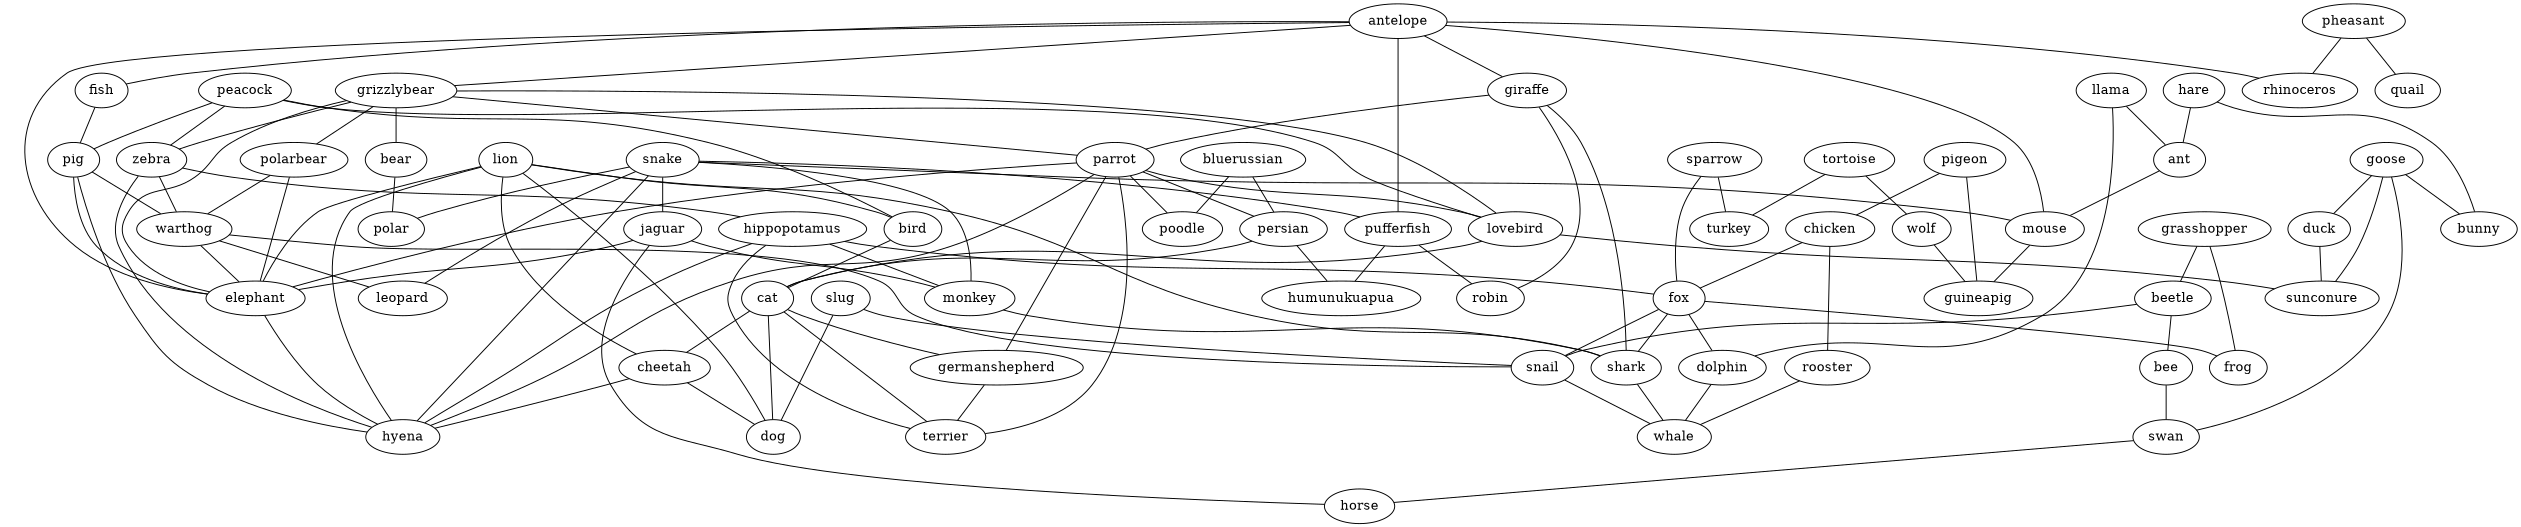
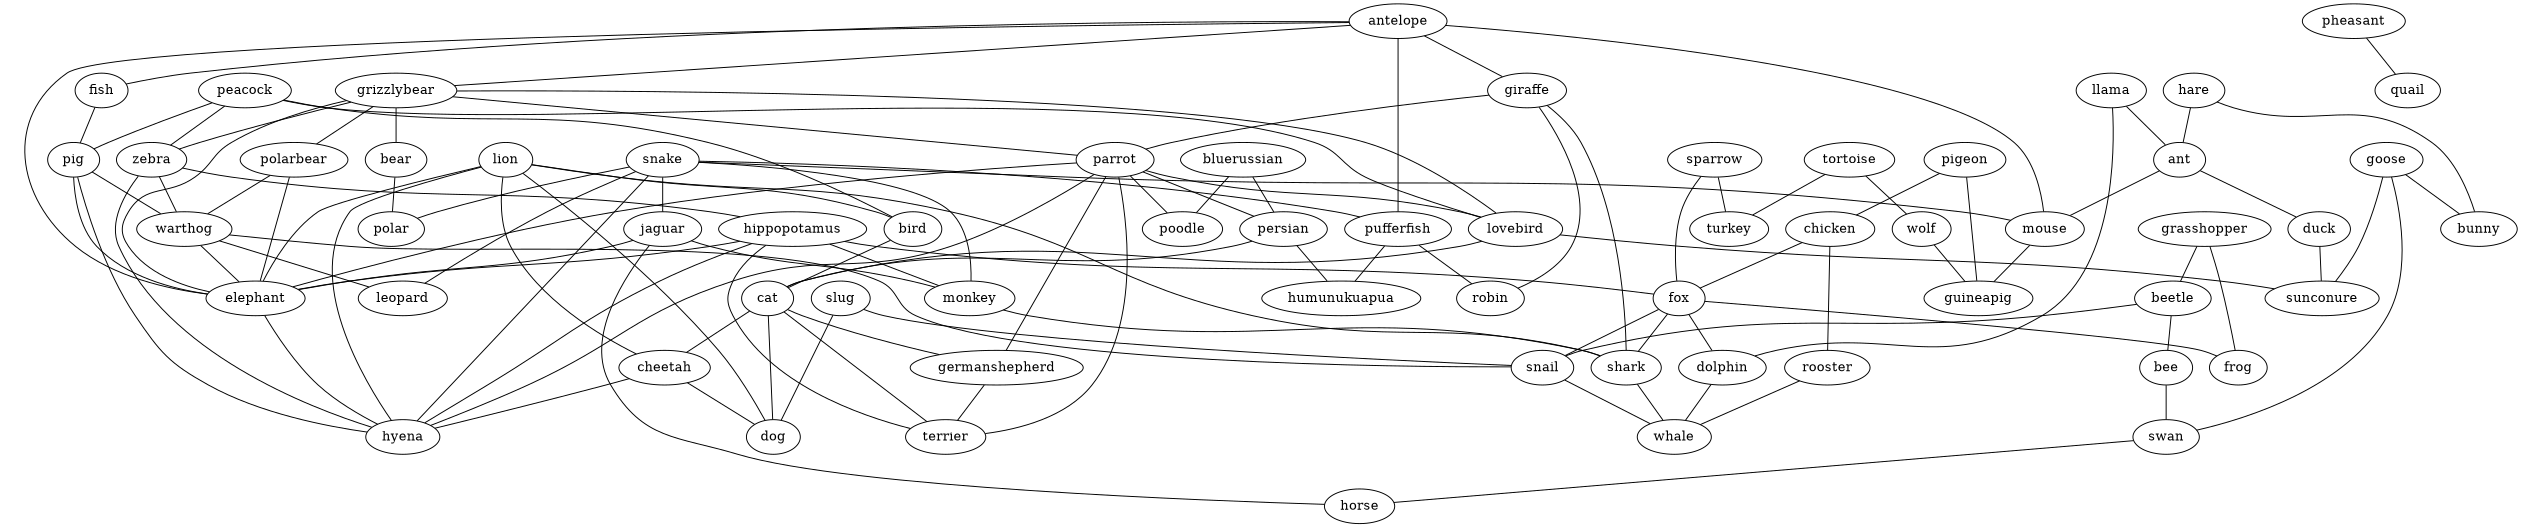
(2300, 90) -> none
(2353, 195) -> (2248, 194)
none -> (585, 261)
